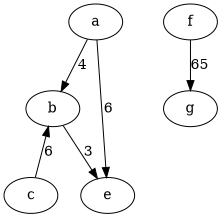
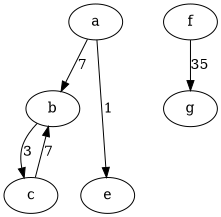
(83, 65) -> (83, 65)
(200, 65) -> (200, 65)
(109, 109) -> (109, 109)
(78, 148) -> (23, 144)
(49, 152) -> (49, 152)
